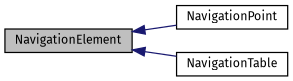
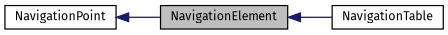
(161, 28) -> (144, 17)
